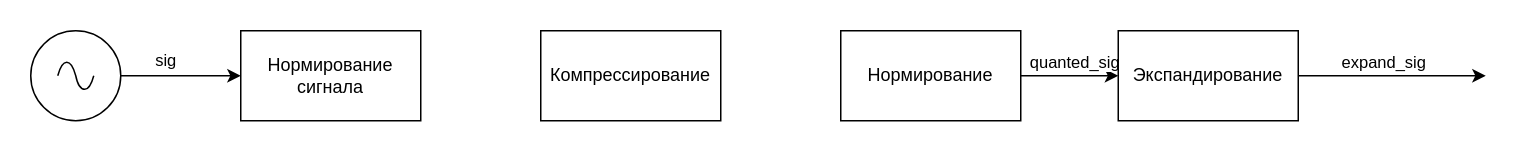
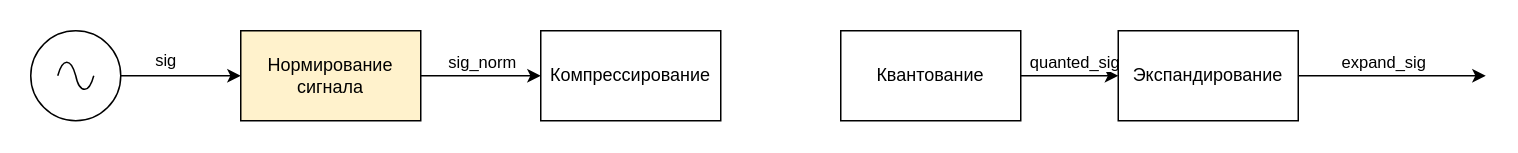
(331, 76) -> (331, 76)
none -> (476, 76)
(931, 76) -> (931, 76)
